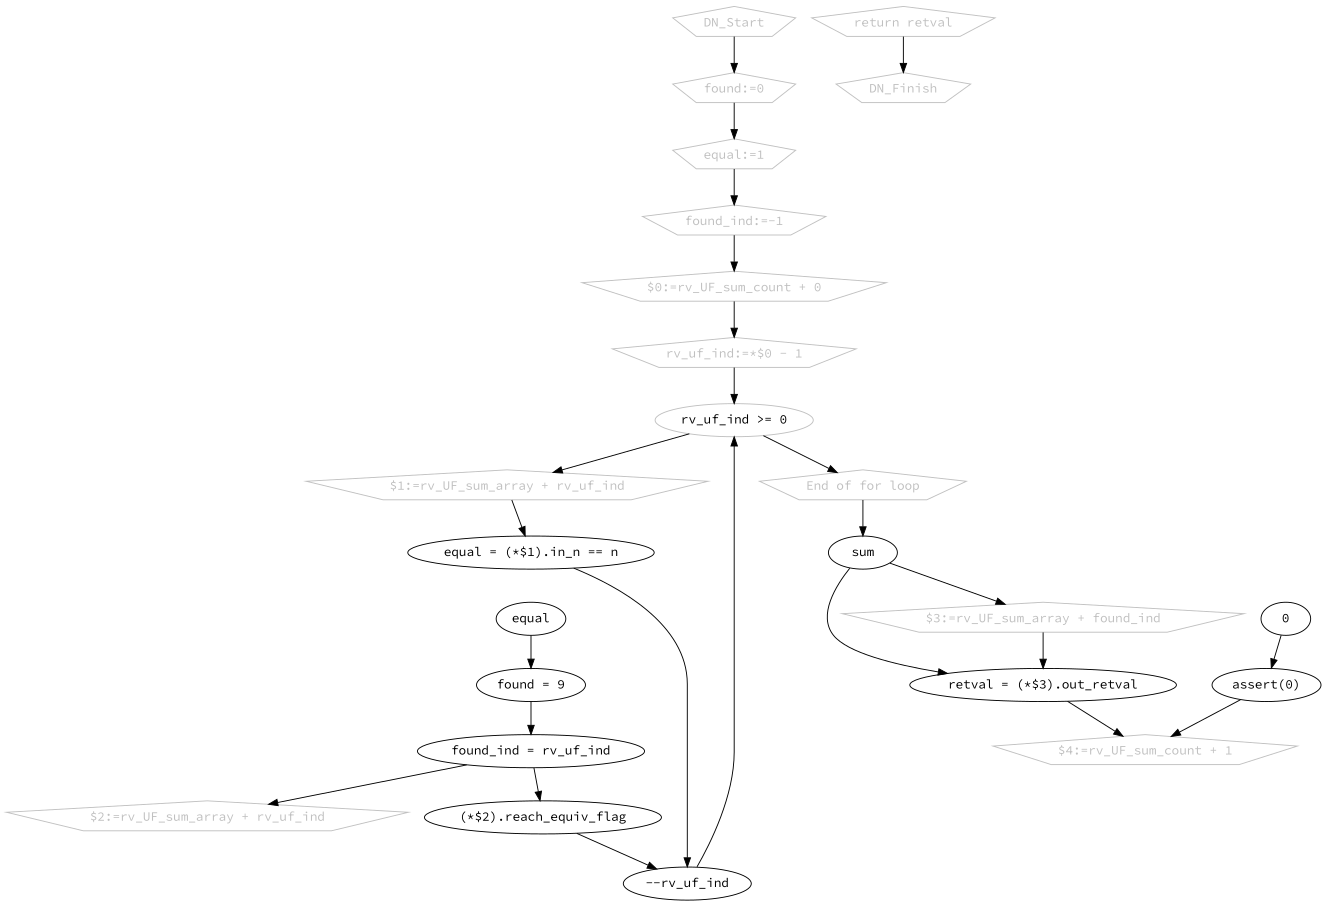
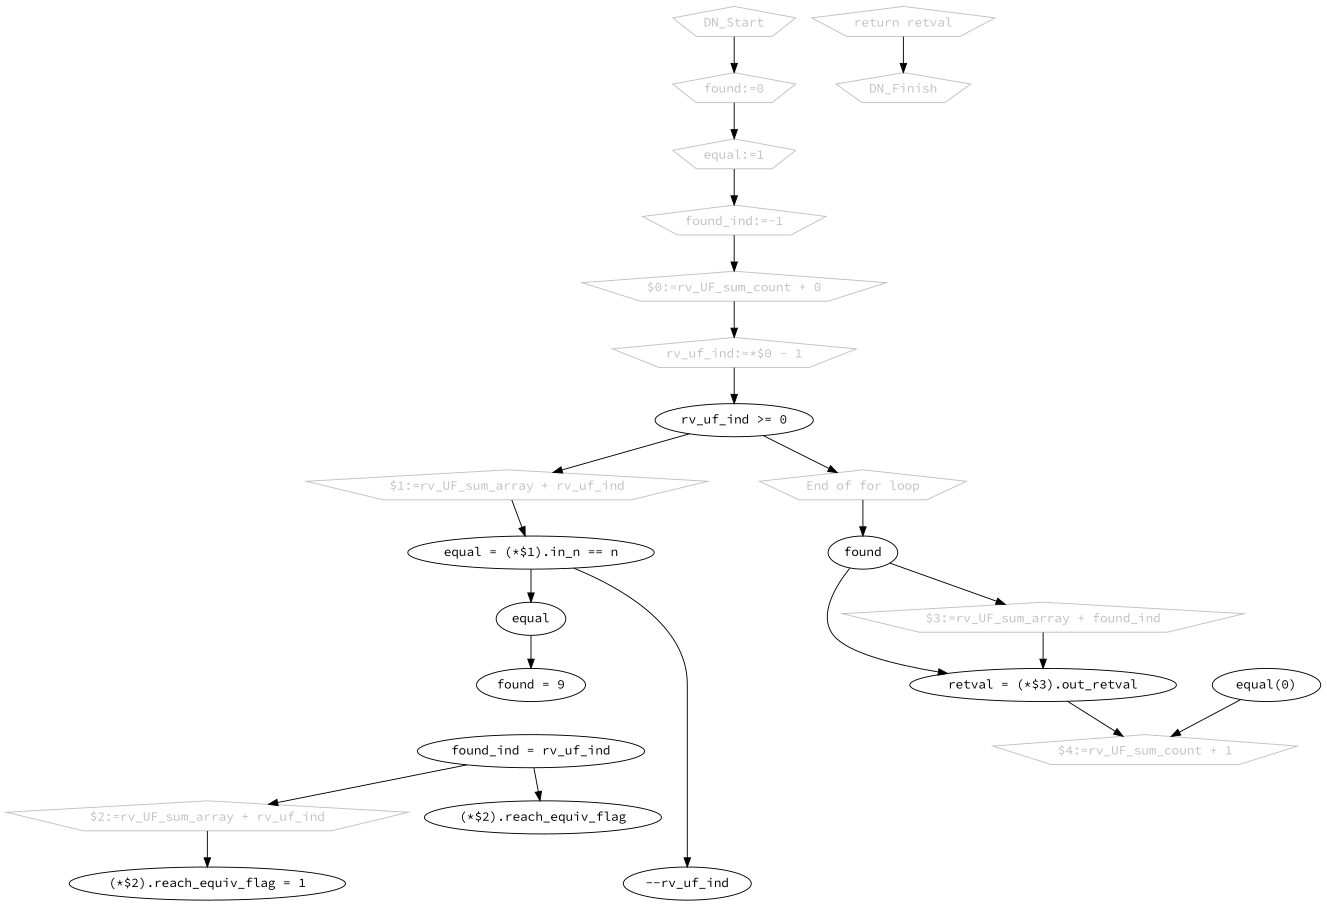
(734, 420) -> (734, 420)
(863, 553) -> (863, 553)
none -> (531, 581)
(1286, 619) -> none
(734, 660) -> none
(1267, 685) -> (1267, 685)
(531, 714) -> none
(612, 849) -> none
none -> (207, 884)
